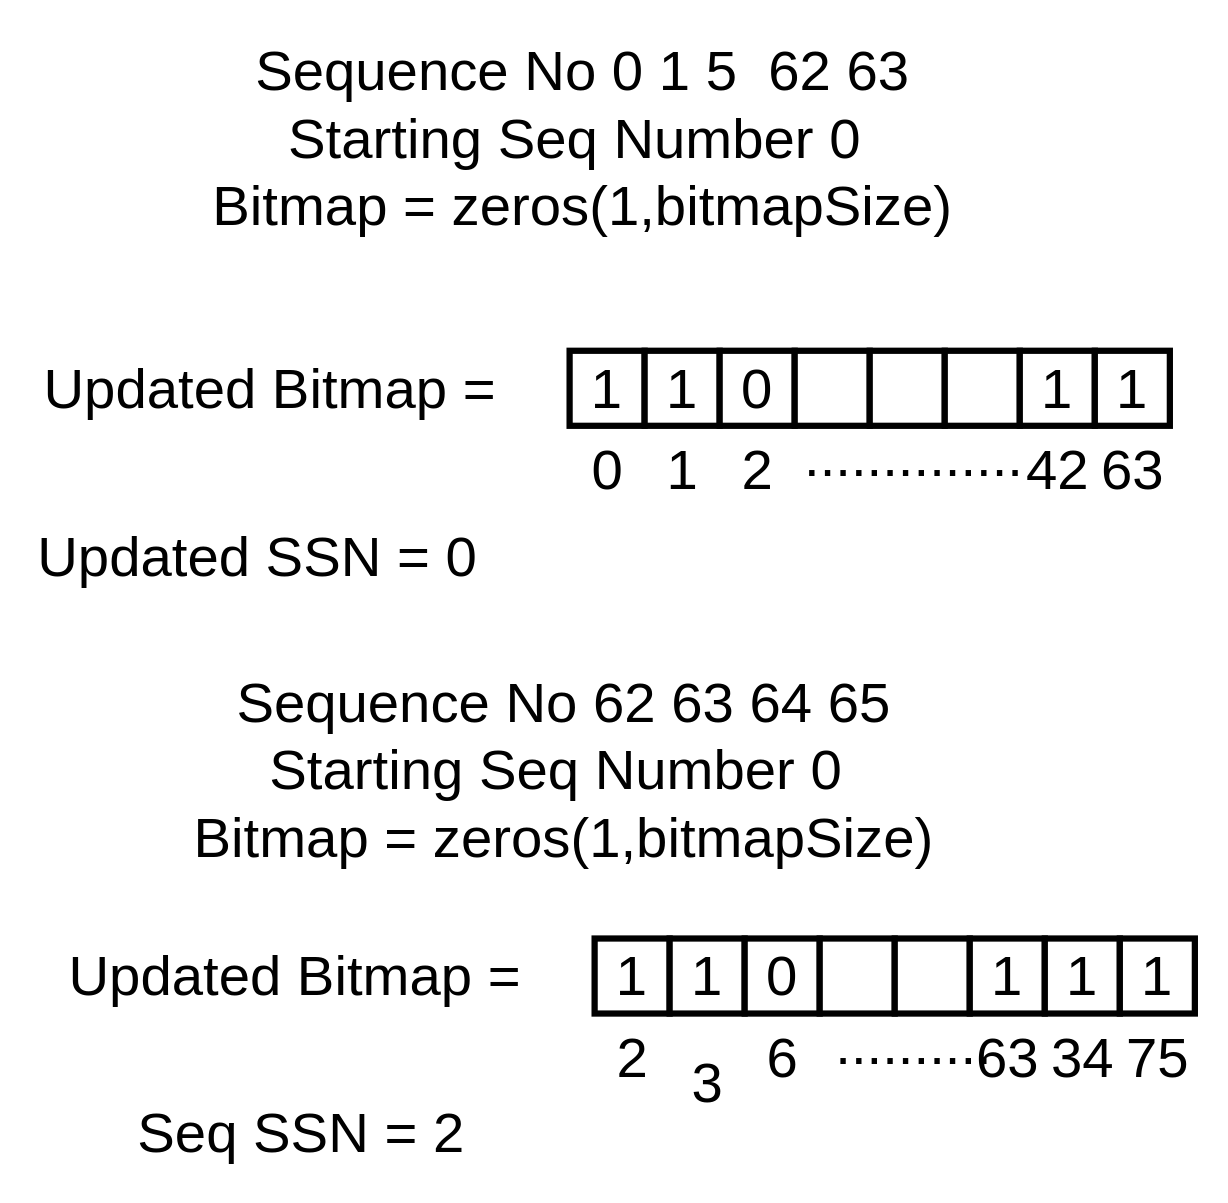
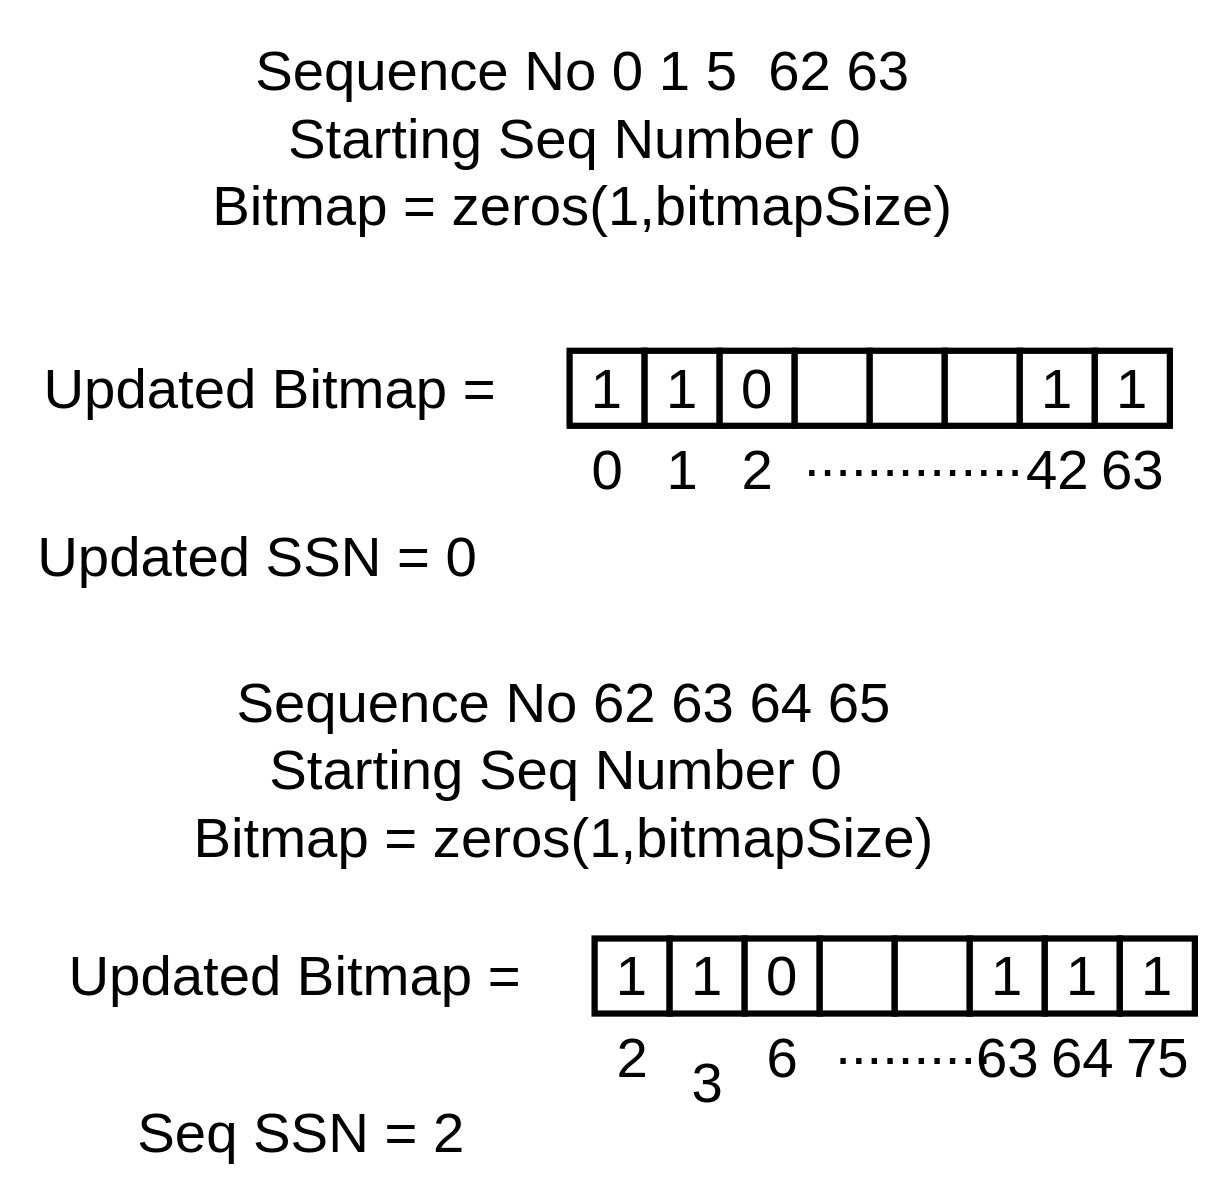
(1083, 1057) -> (1083, 1057)
